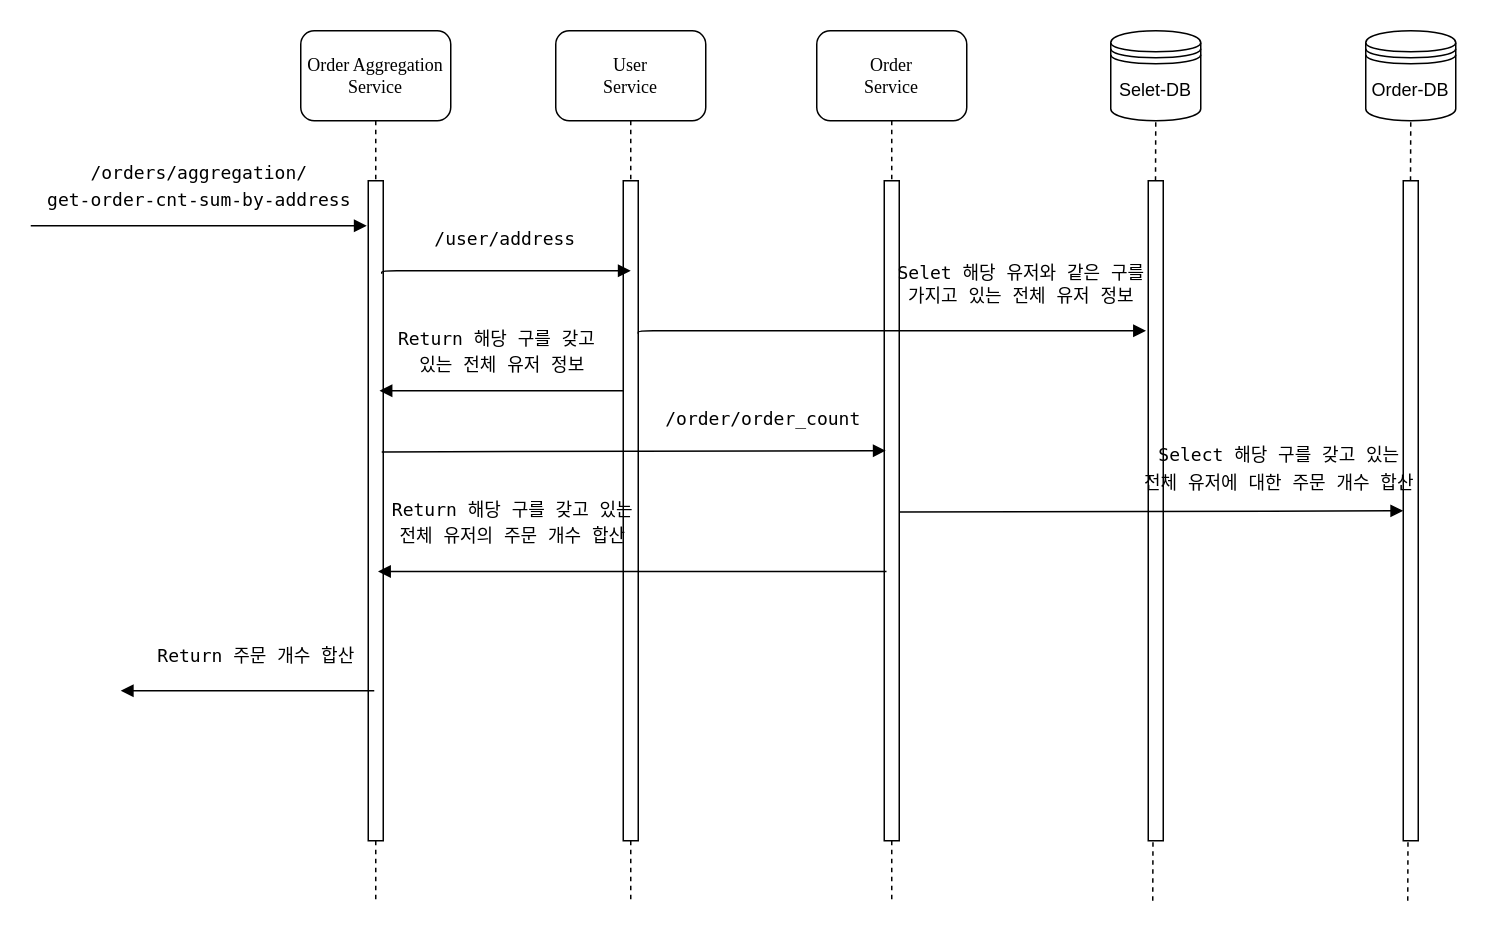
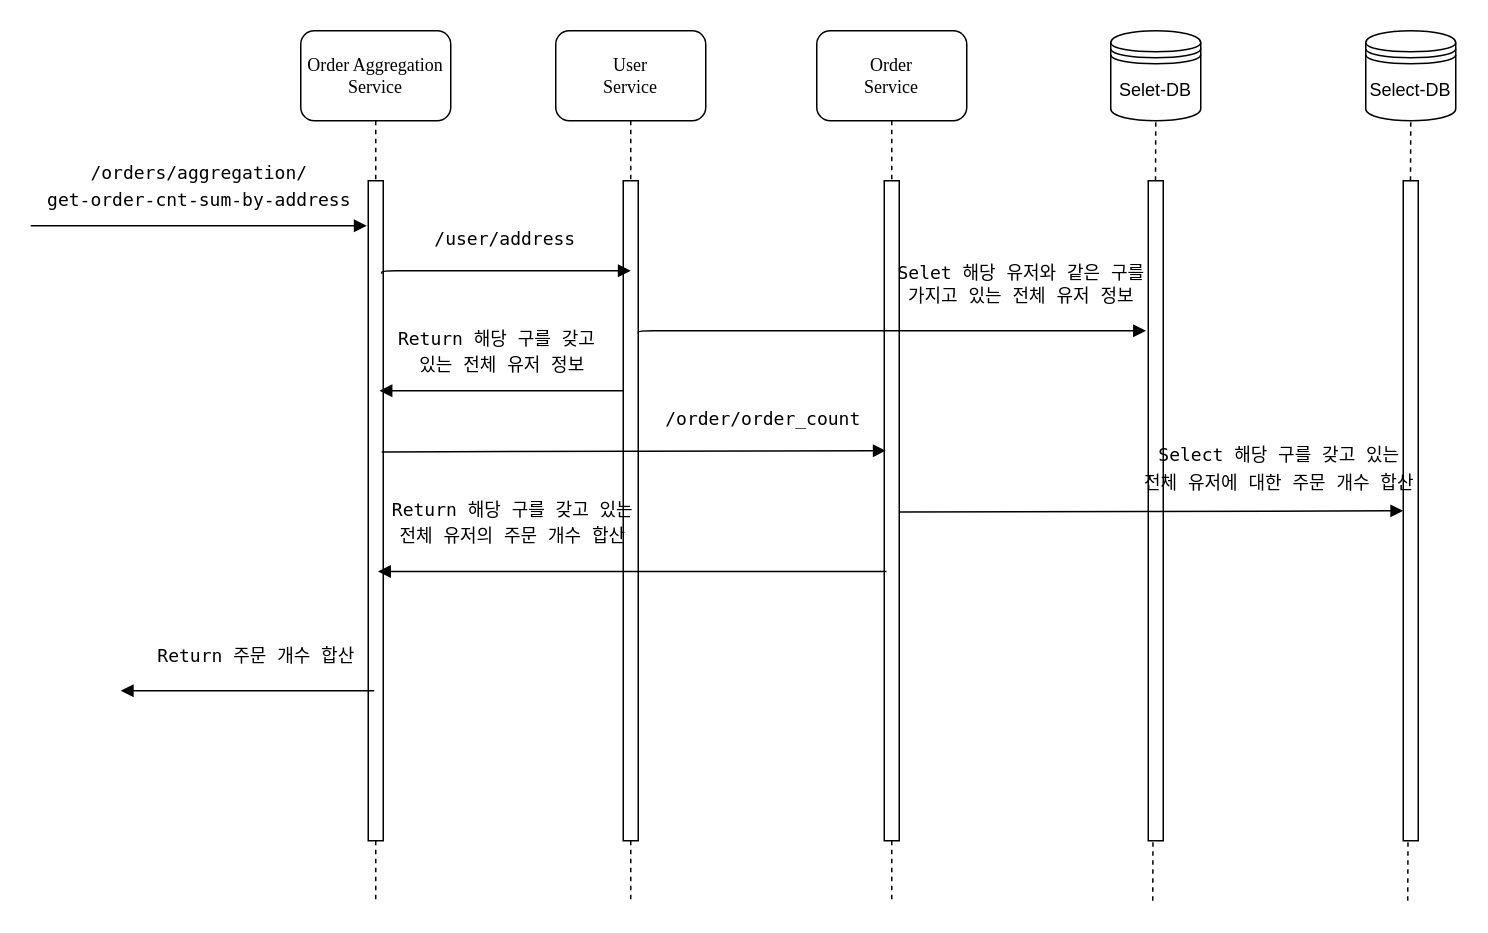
(1411, 91) -> (1411, 91)
